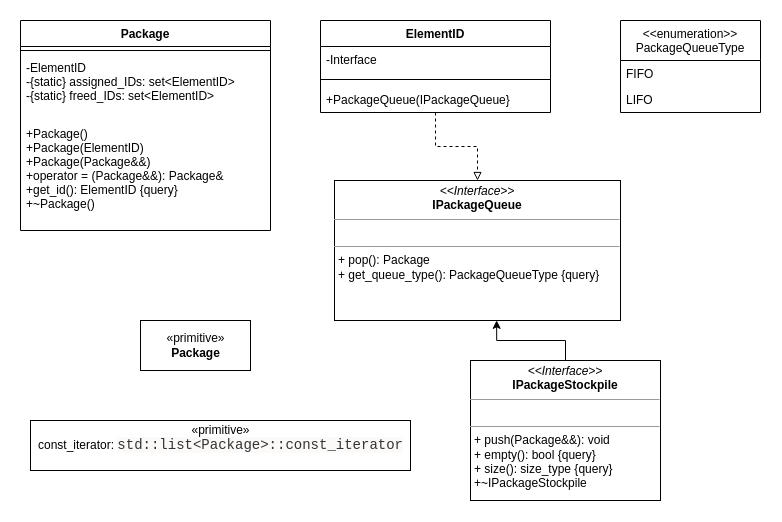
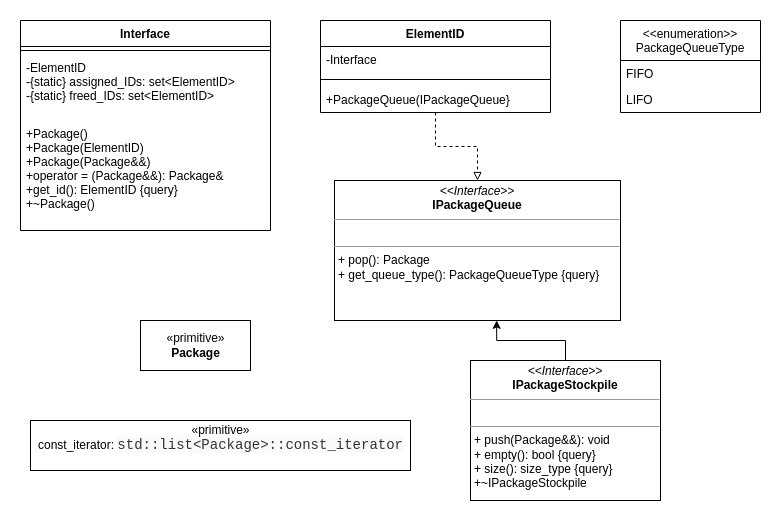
(145, 34) -> (145, 34)
